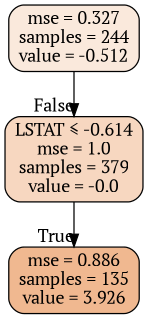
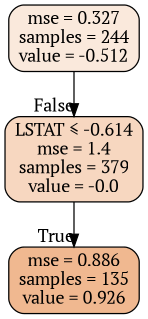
(74, 149) -> (74, 149)
(74, 298) -> (74, 298)
